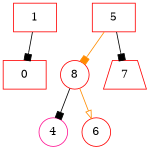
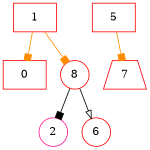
(31, 42) -> (31, 42)
(119, 42) -> (119, 42)
(96, 44) -> (53, 44)
(84, 100) -> (84, 100)
(53, 132) -> (53, 132)
